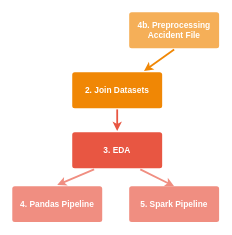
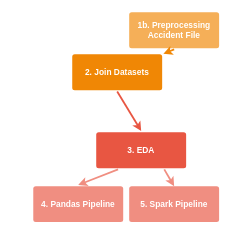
(174, 30) -> (174, 30)
(117, 90) -> (117, 72)
(117, 150) -> (141, 150)
(57, 204) -> (78, 204)
